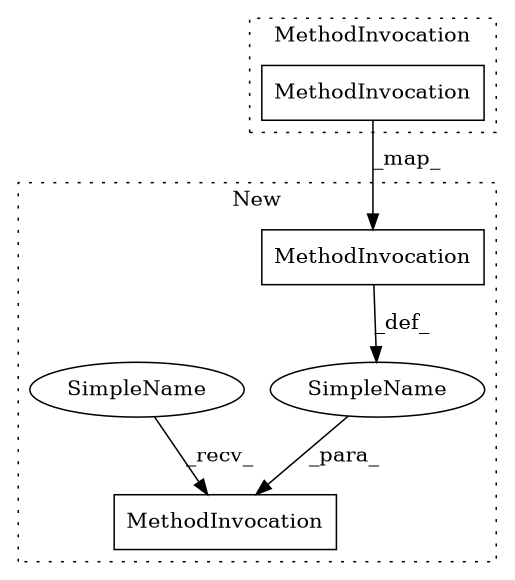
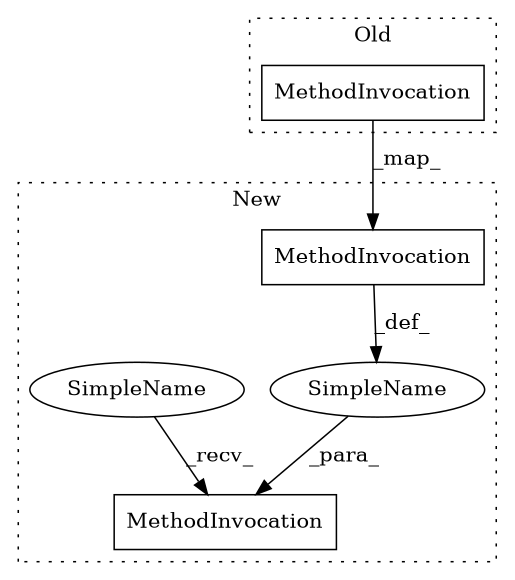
(373, 36) -> (373, 36)
